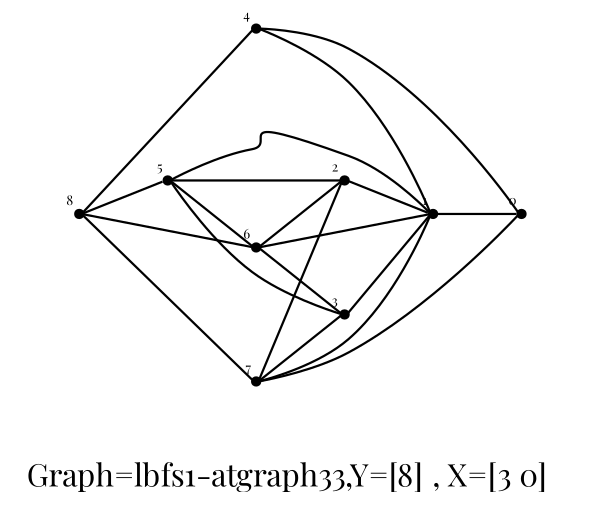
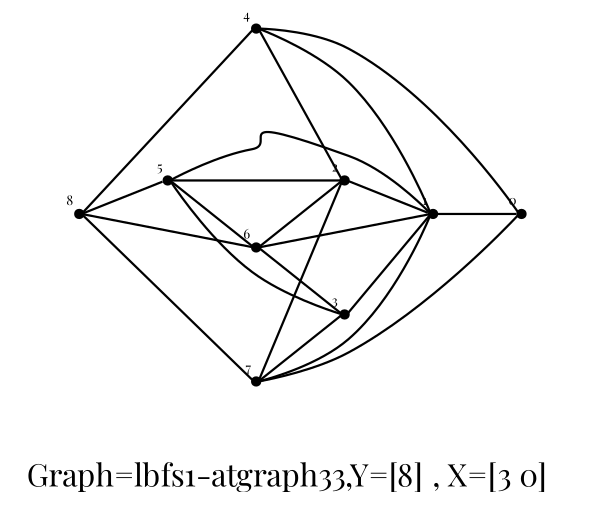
none -> (300, 104)
